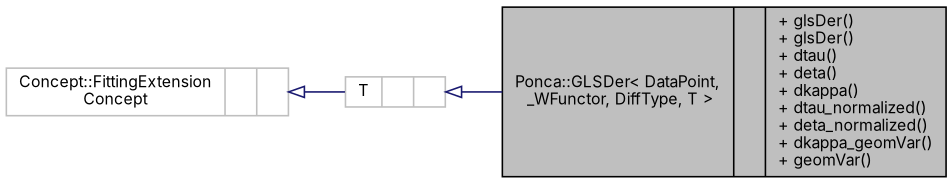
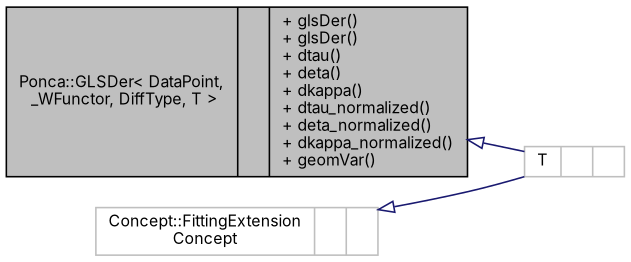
(482, 92) -> (504, 147)
(856, 143) -> (368, 143)
